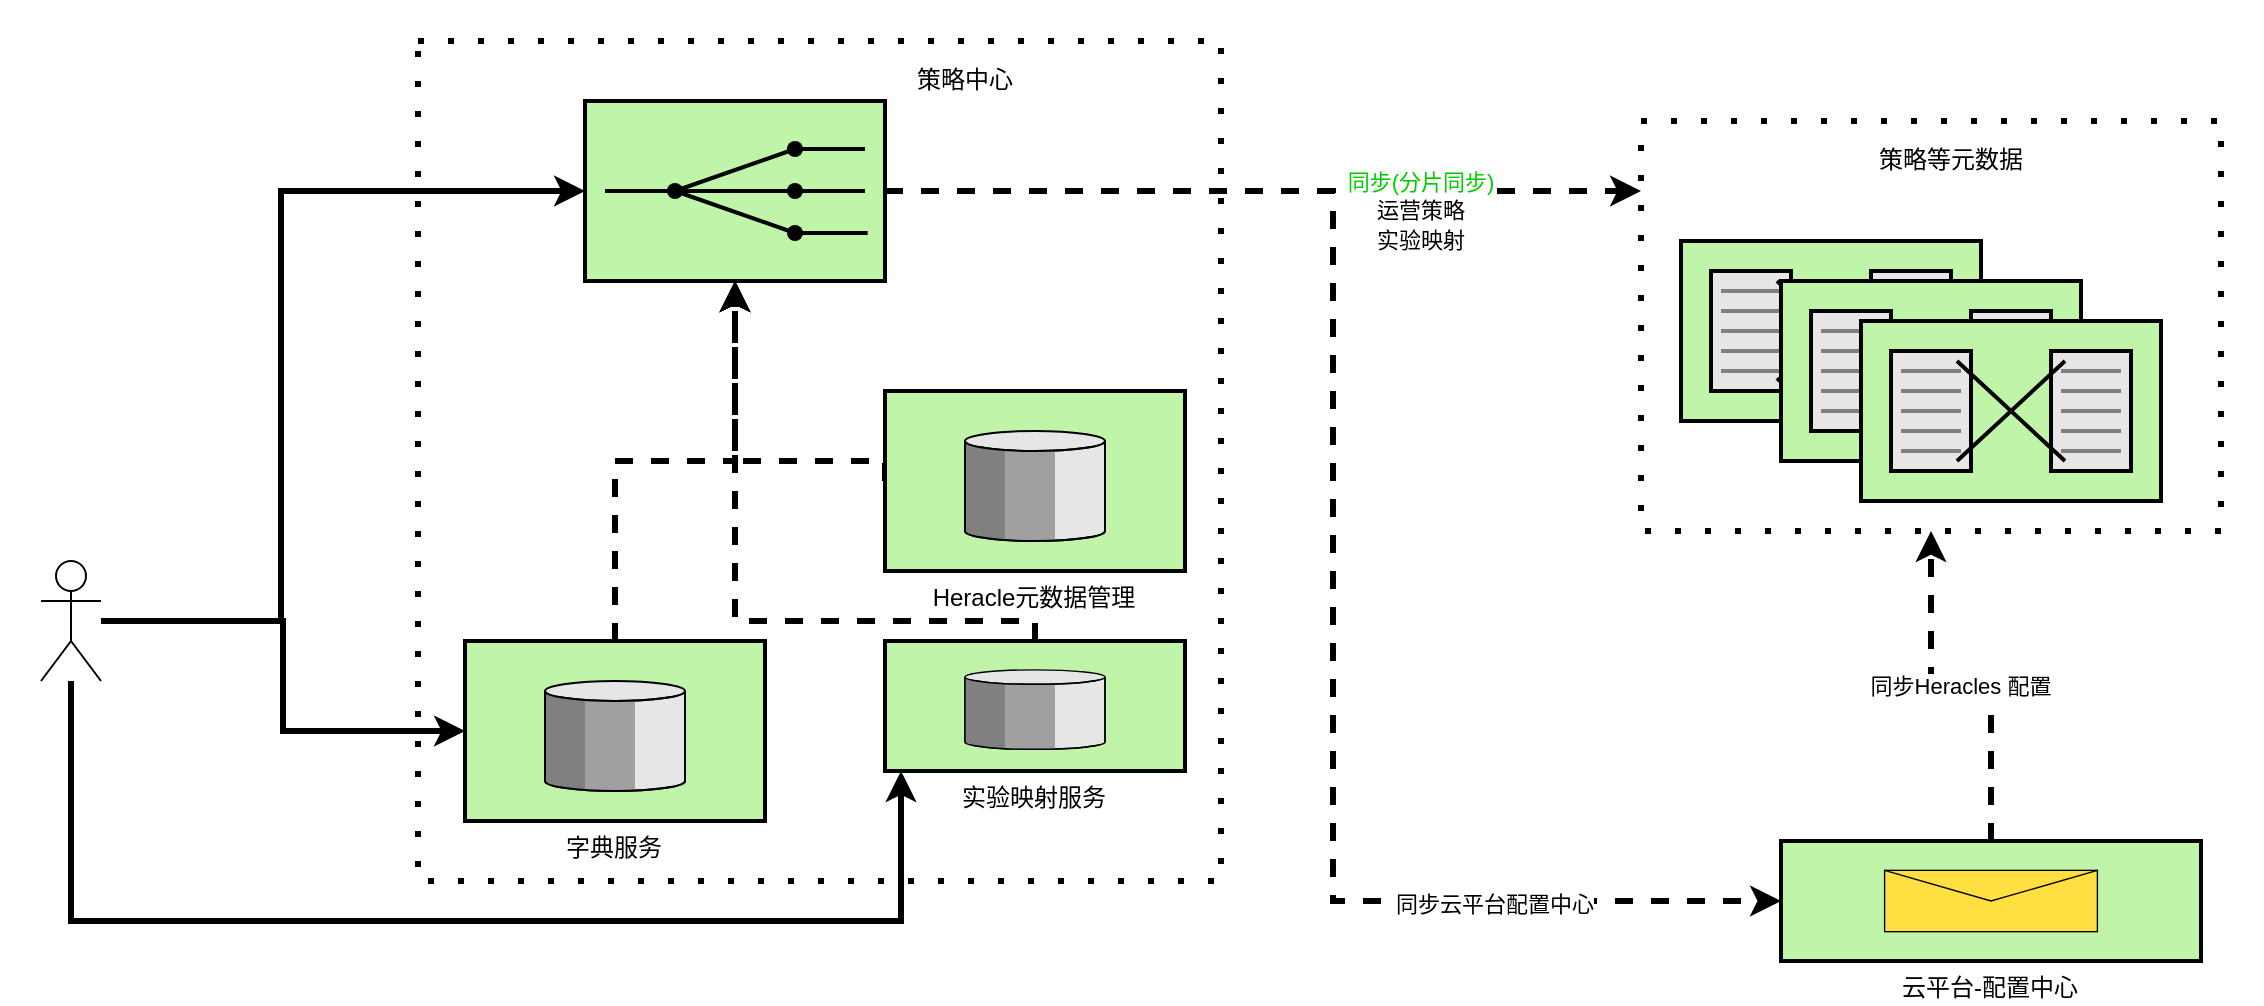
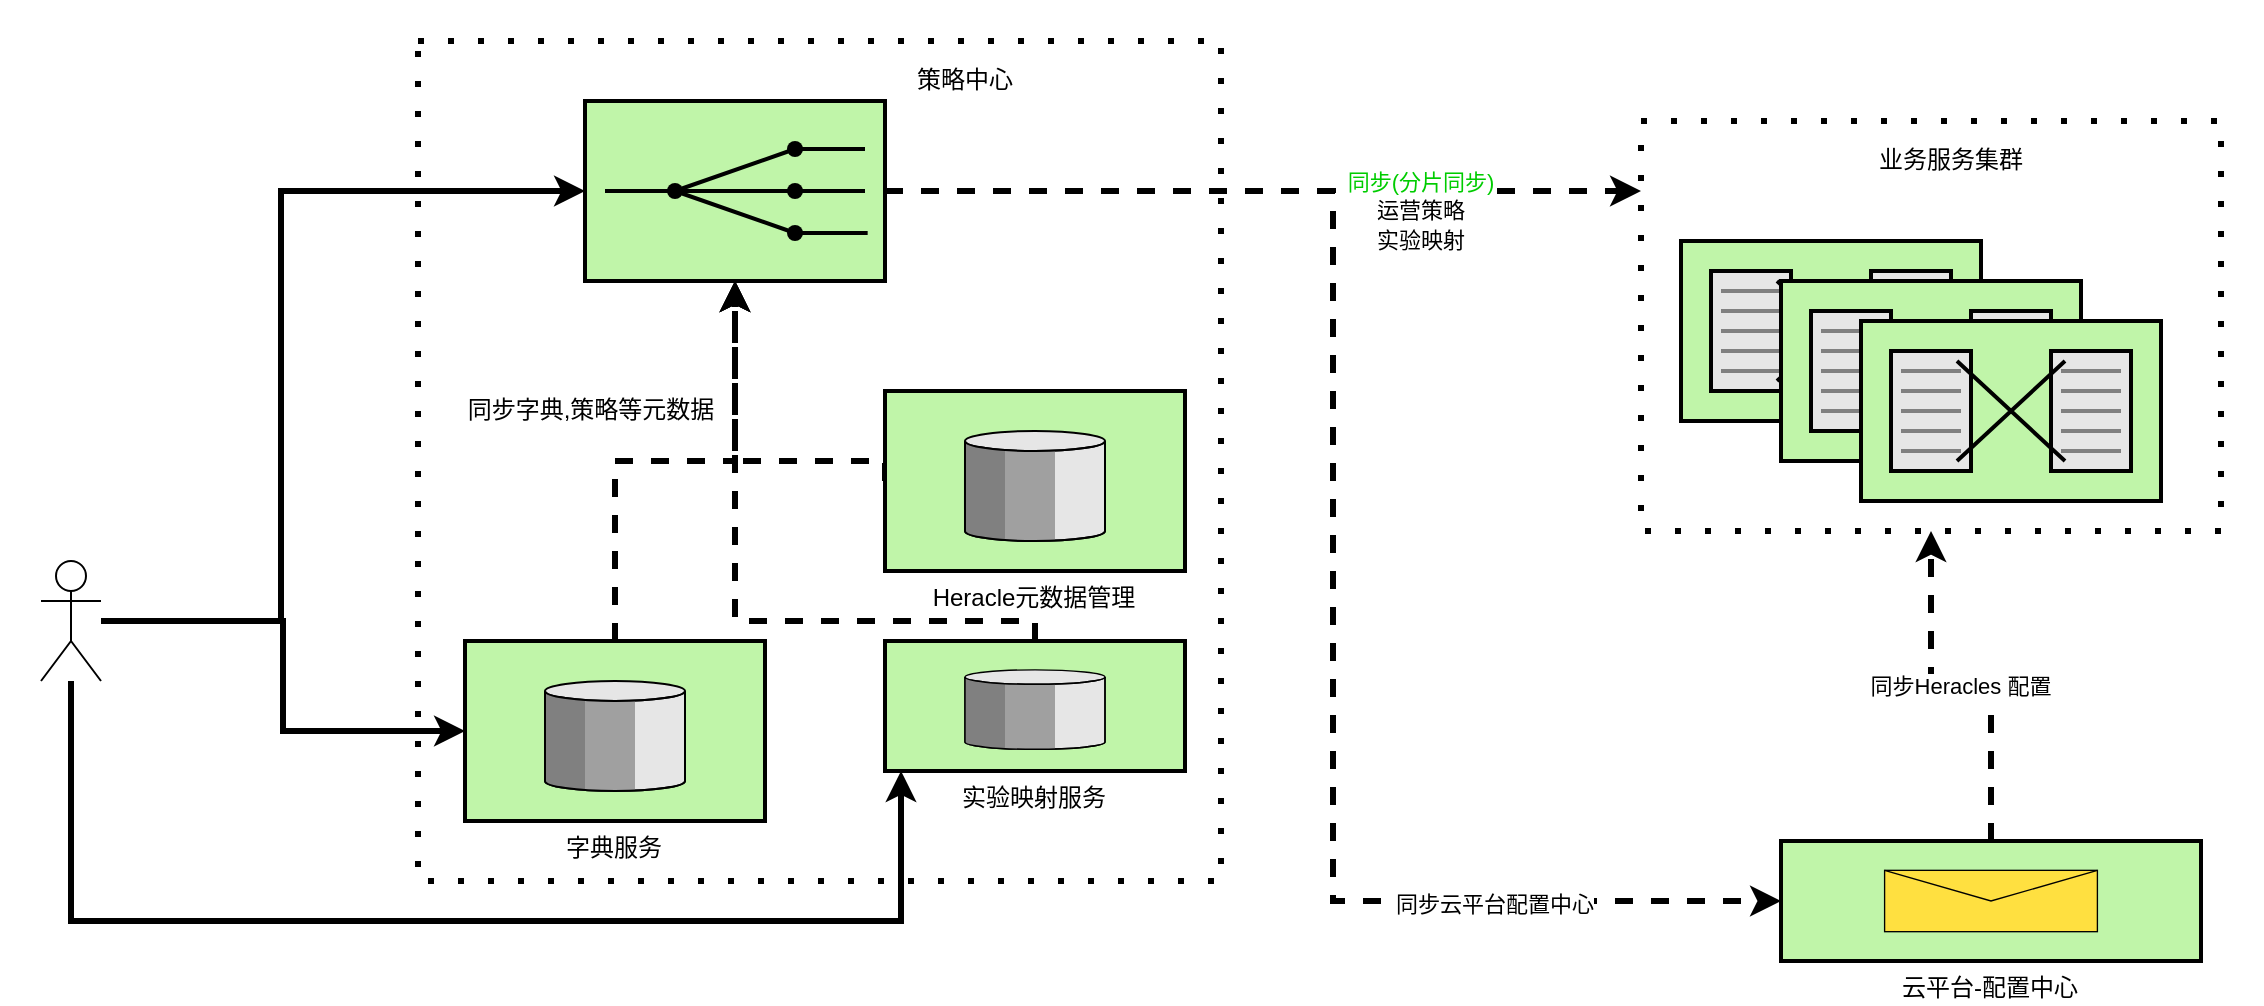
(1952, 161) -> (1952, 161)
none -> (591, 411)
